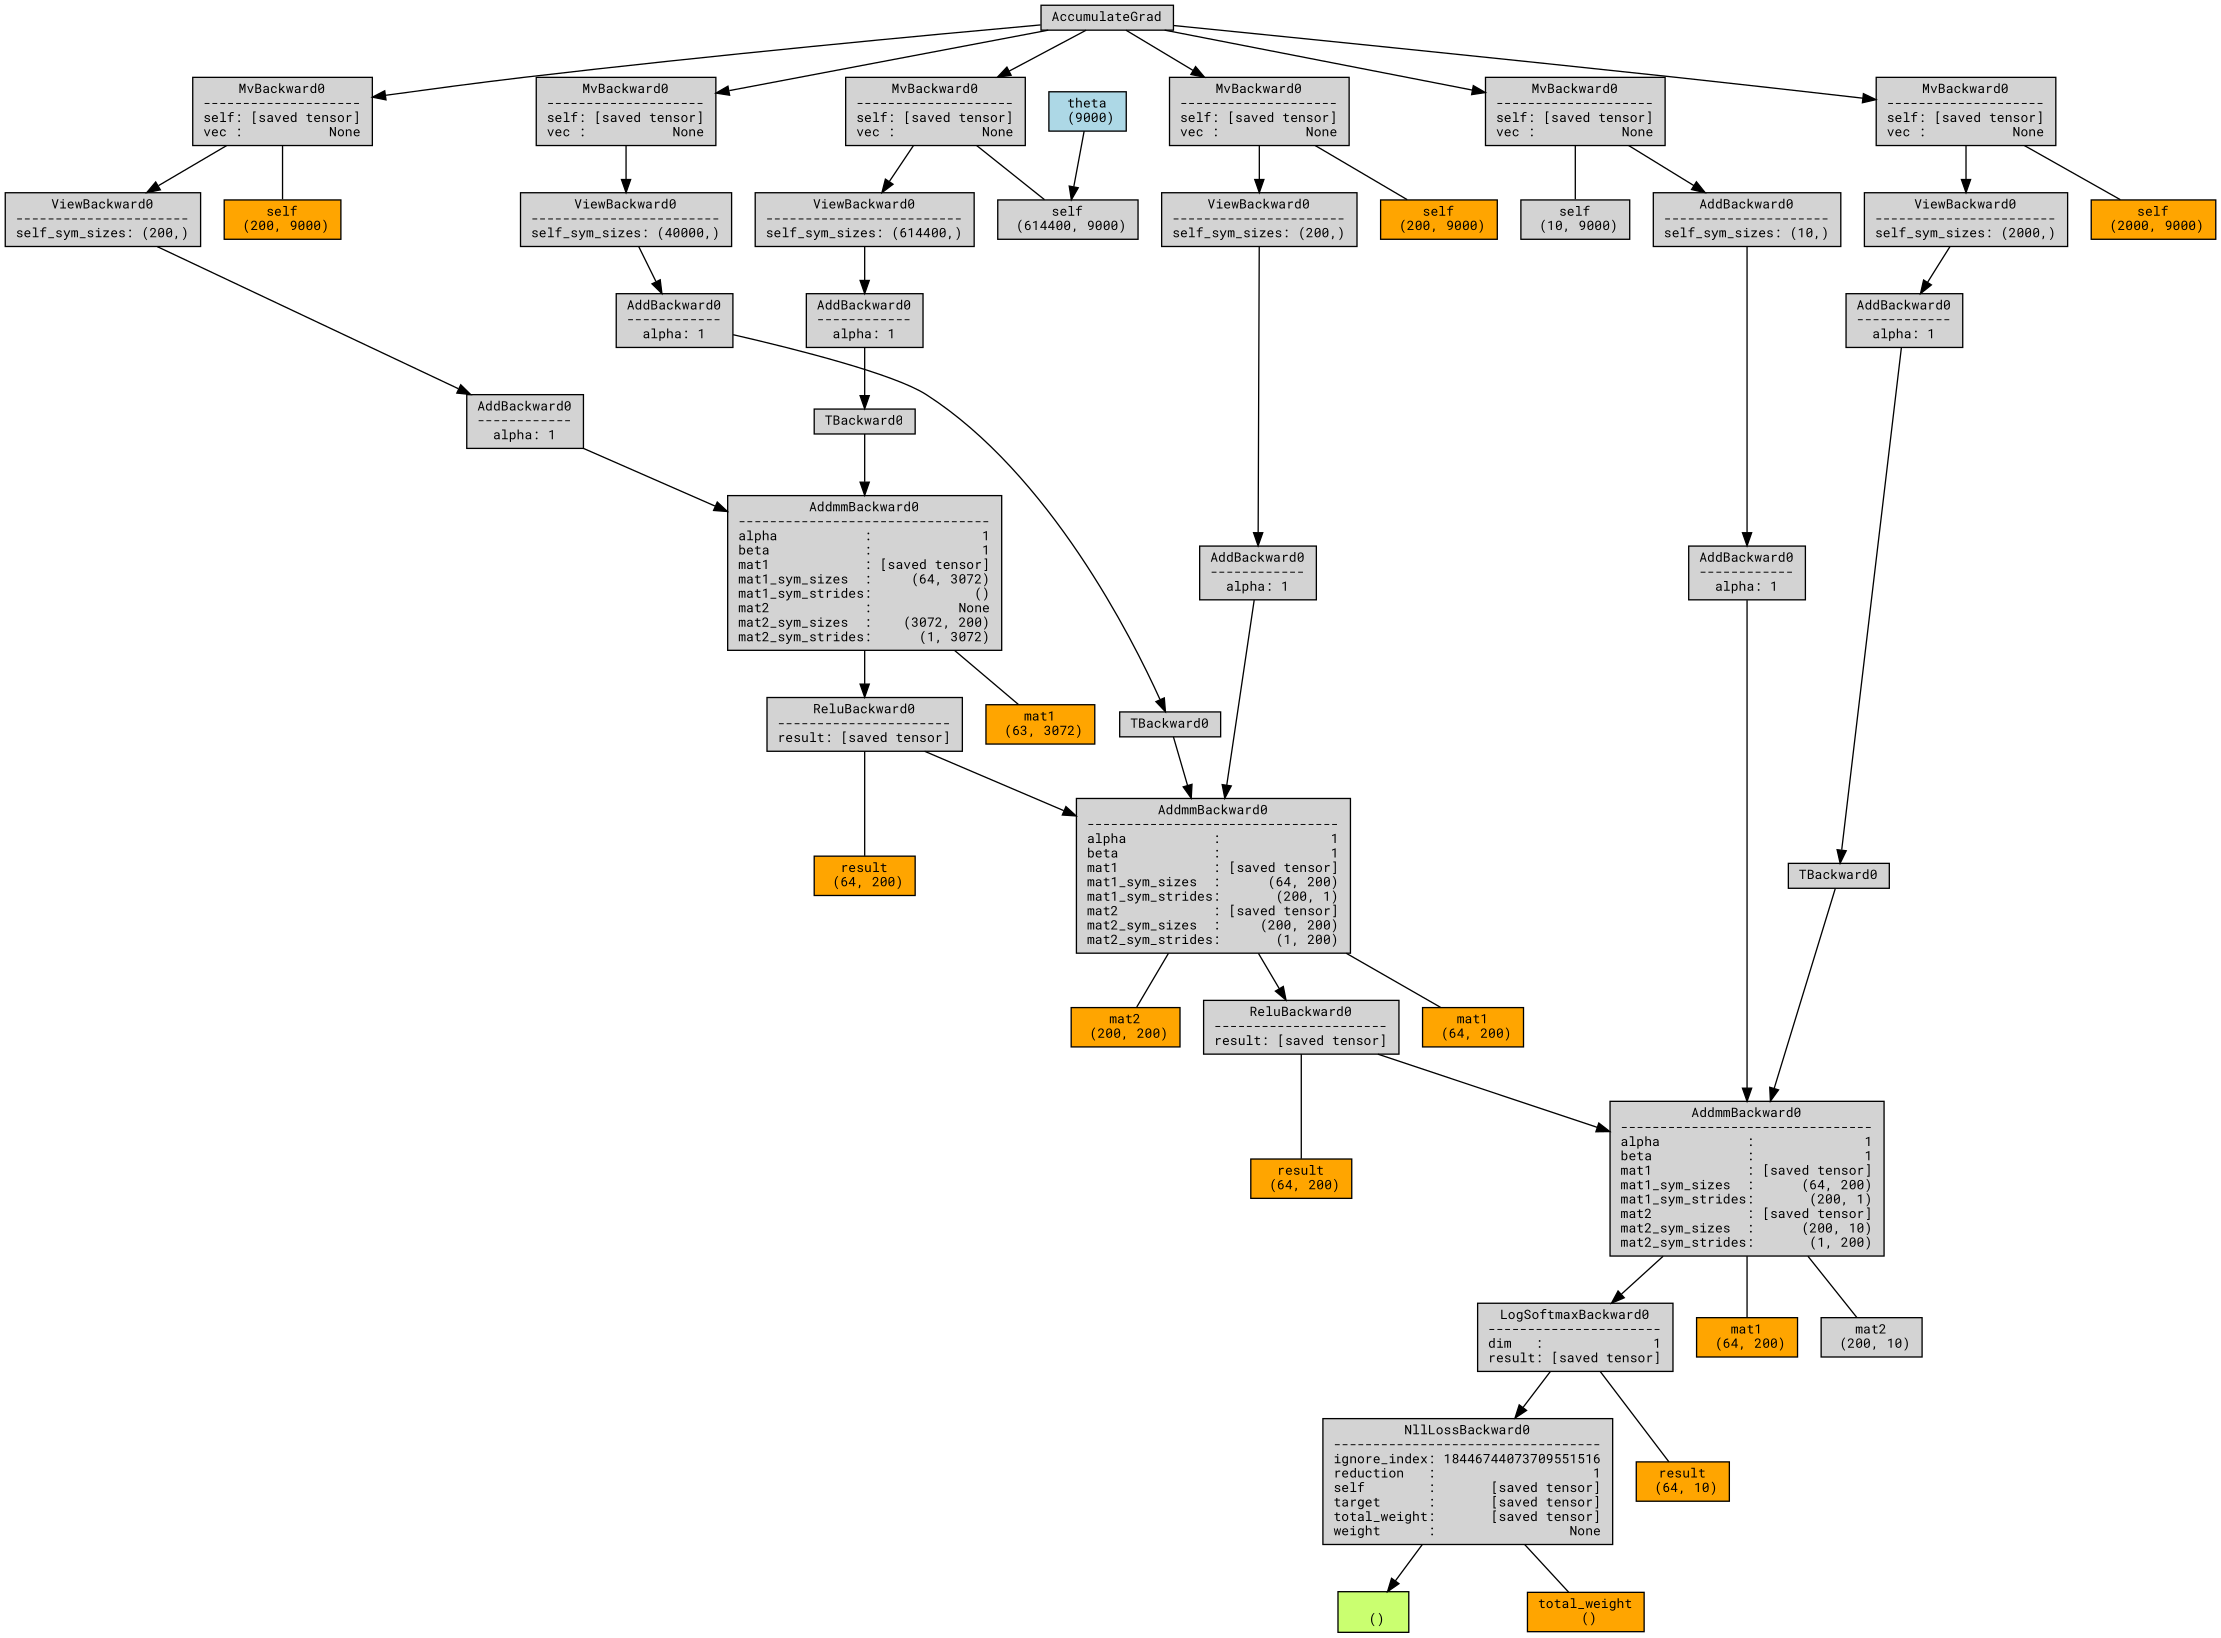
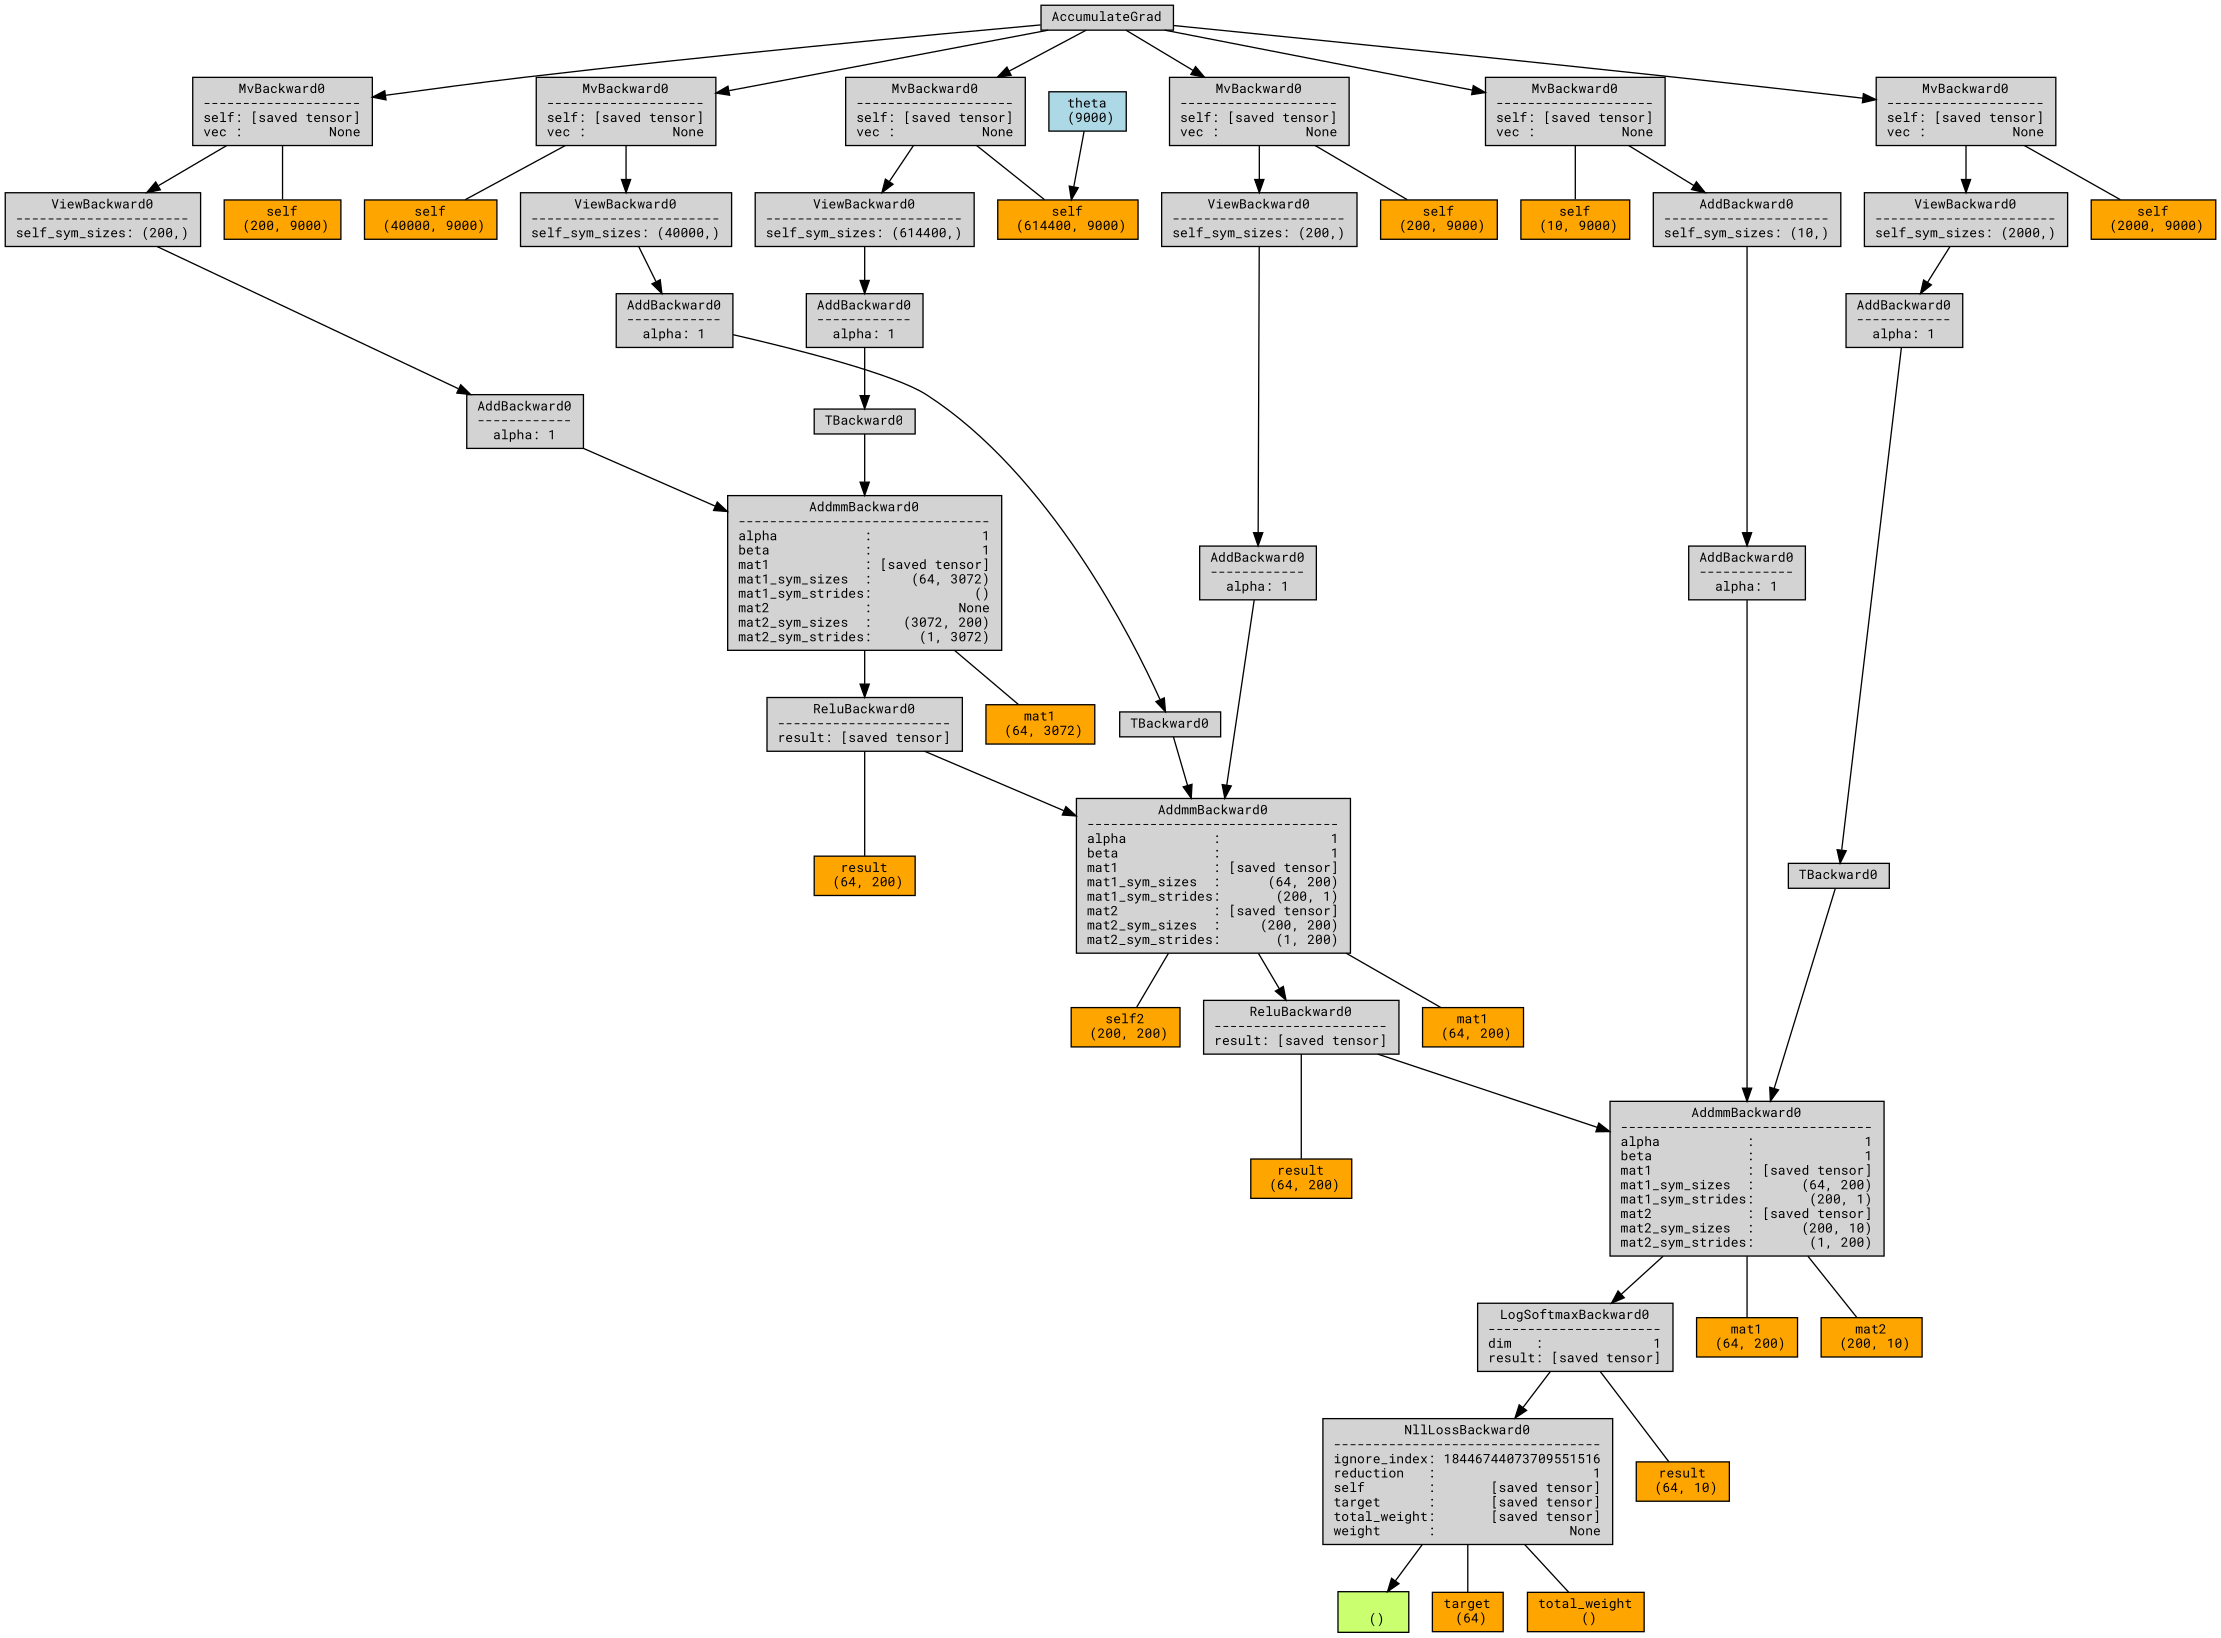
none -> (431, 220)
(1068, 220) -> (1068, 220)
(1575, 220) -> (1575, 220)
(1040, 724) -> (1040, 724)
(1126, 1027) -> (1126, 1027)
(1872, 1337) -> (1872, 1337)
none -> (1468, 1612)
